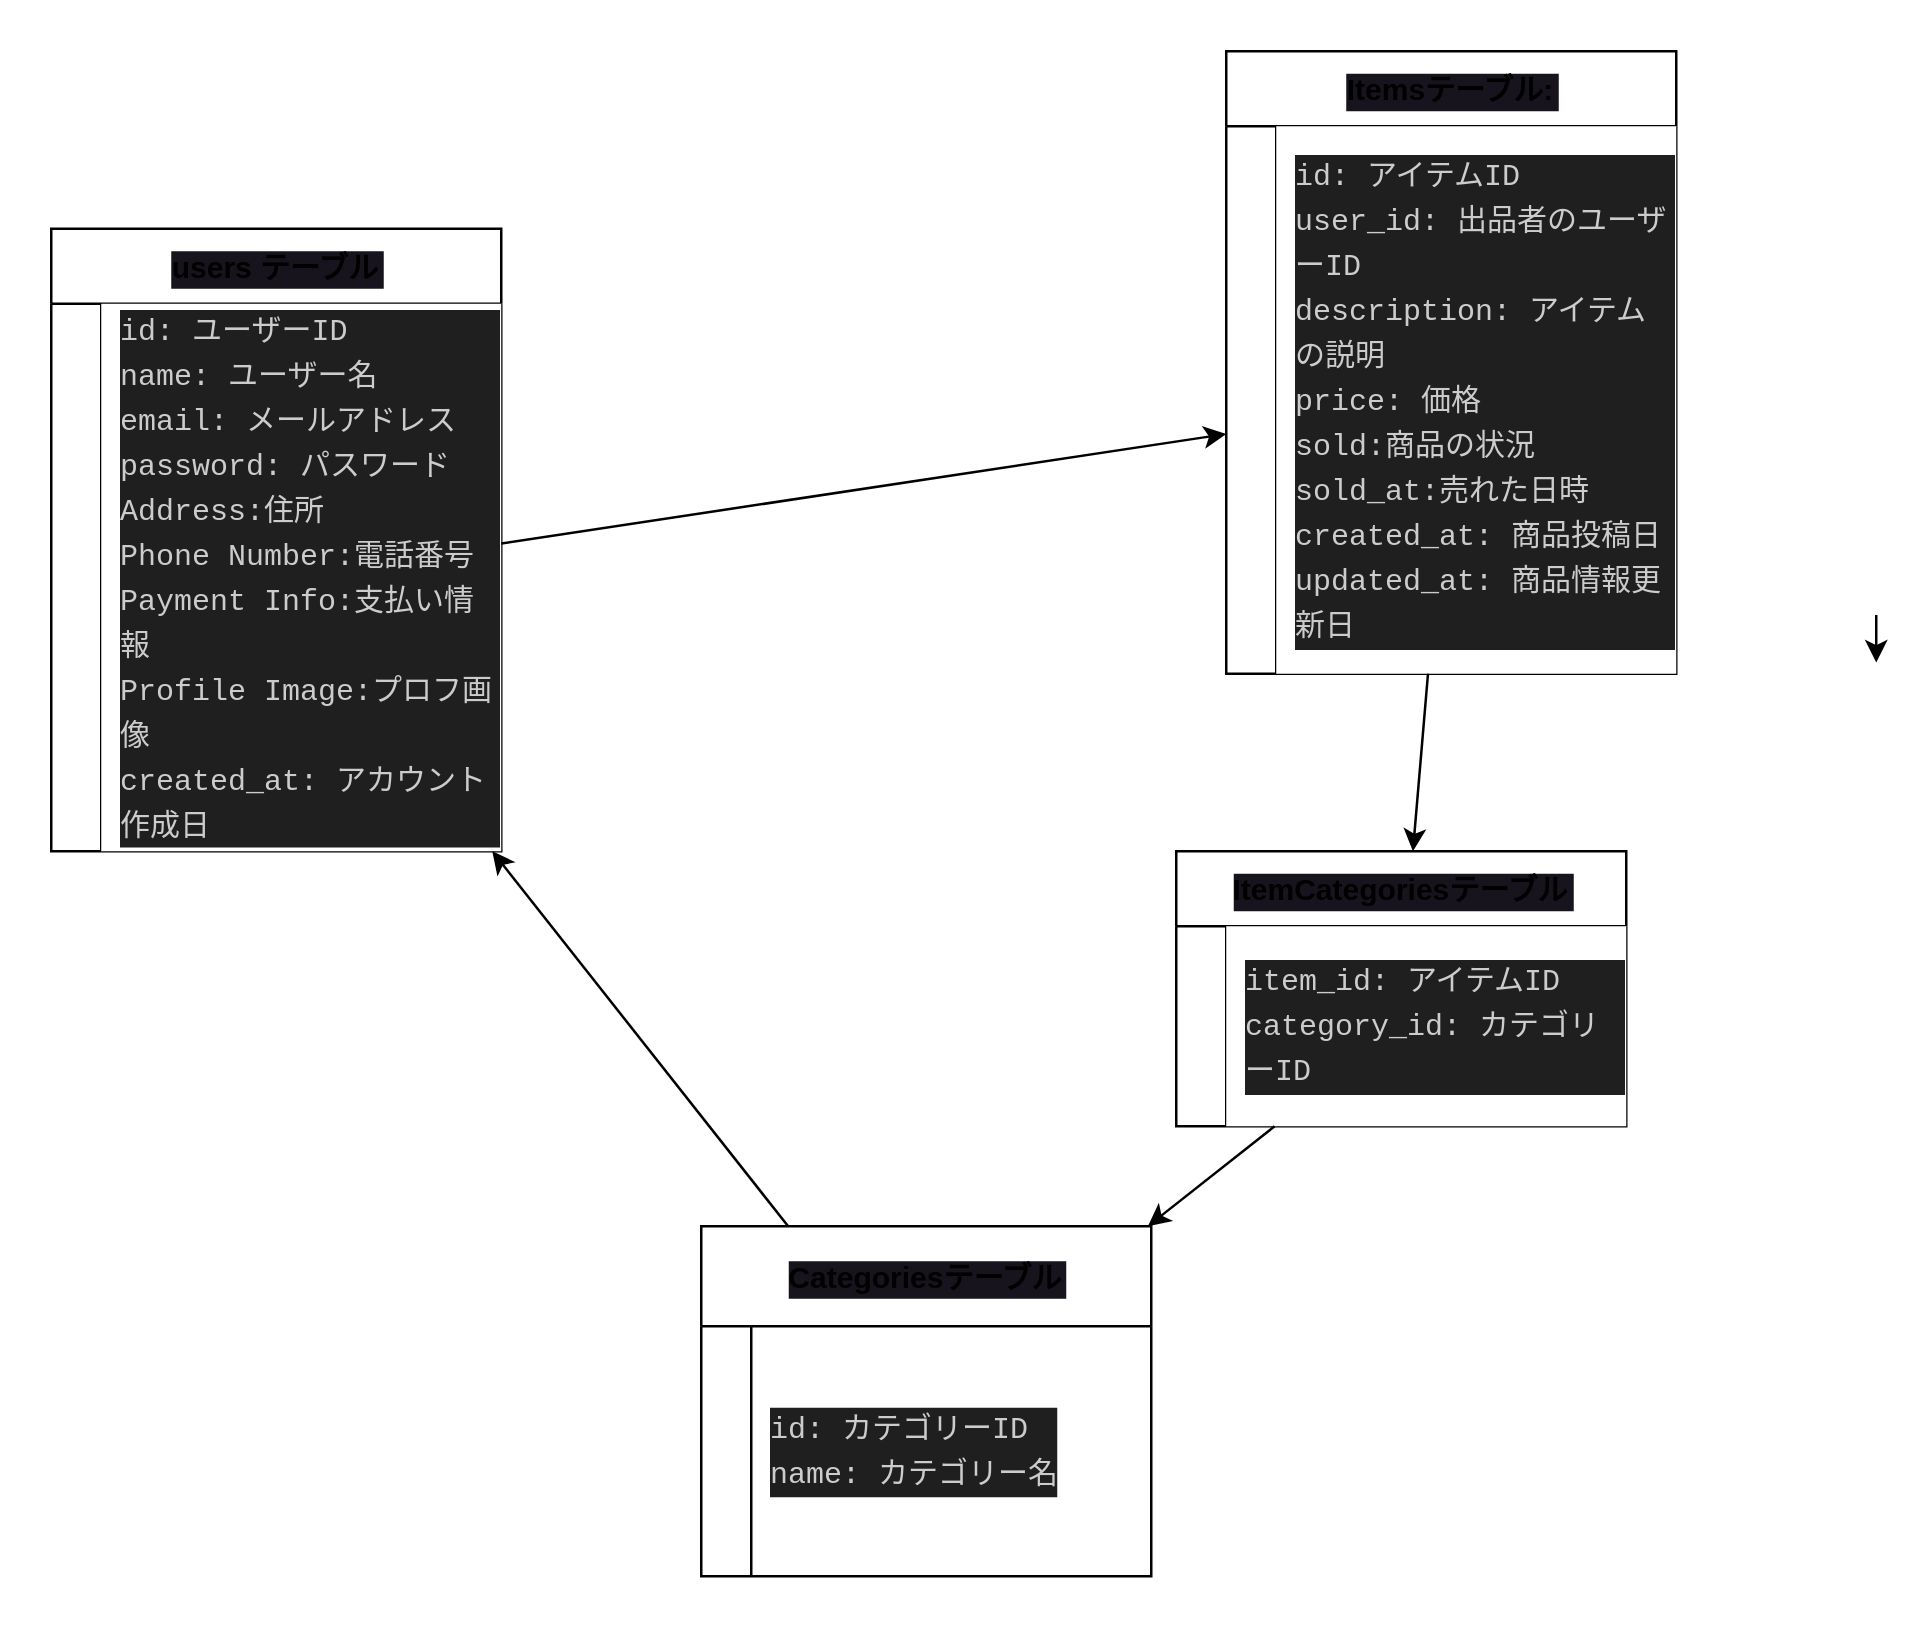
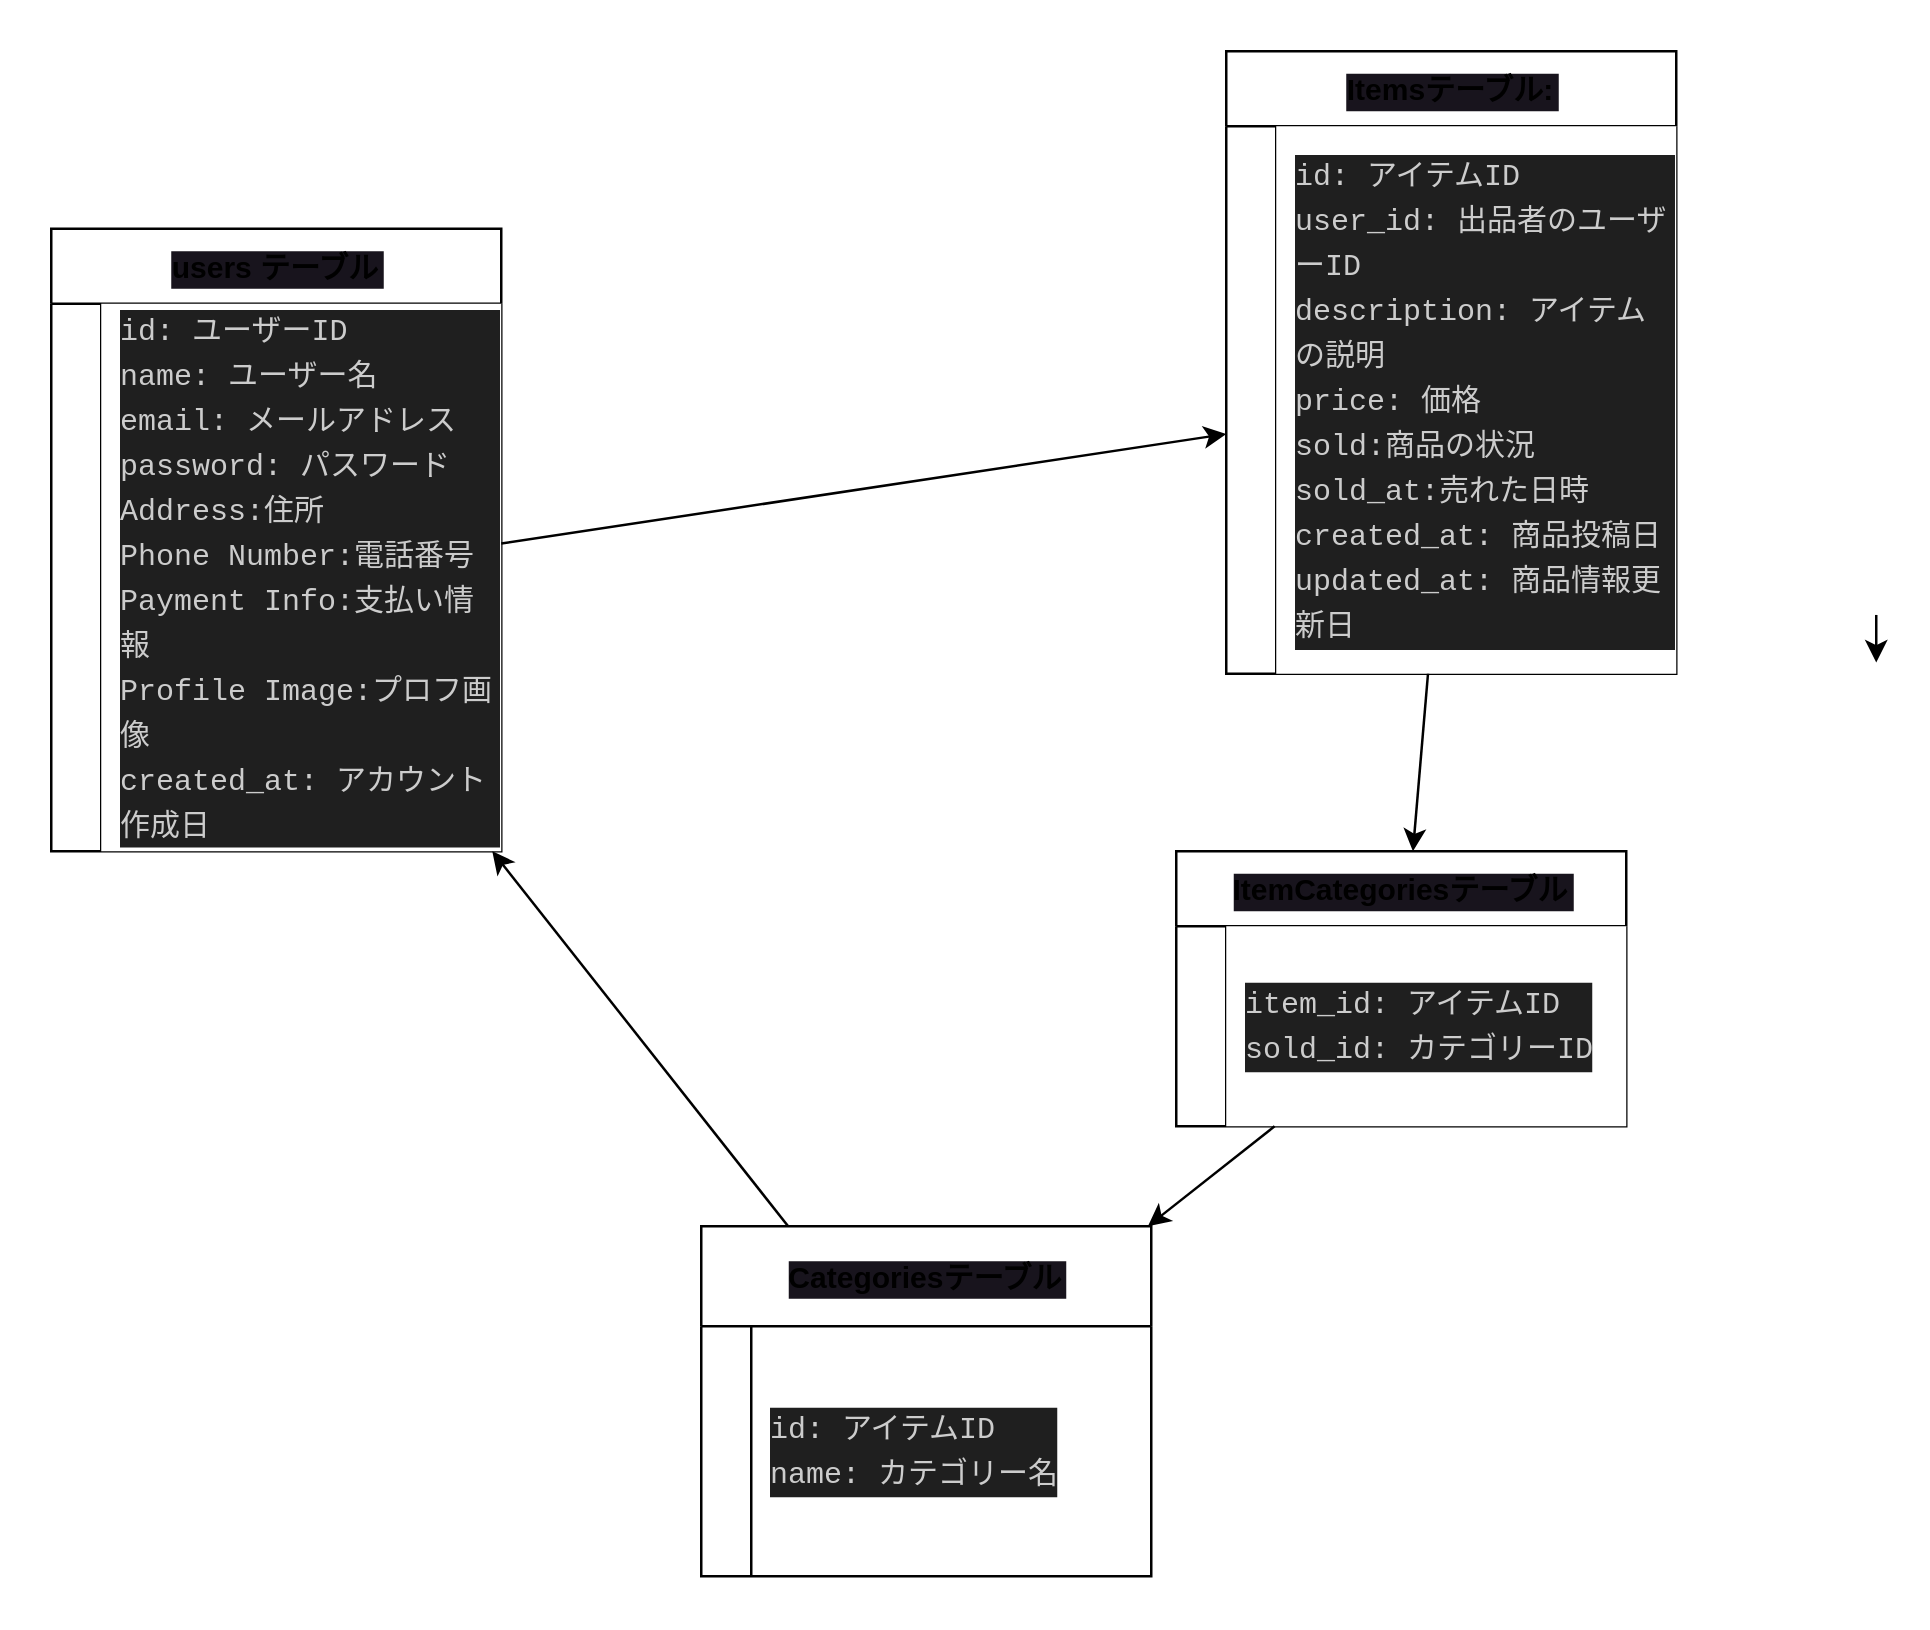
(1436, 1026) -> (1398, 1026)
(904, 1451) -> (904, 1451)
